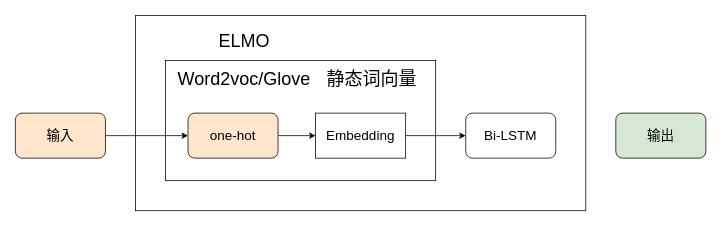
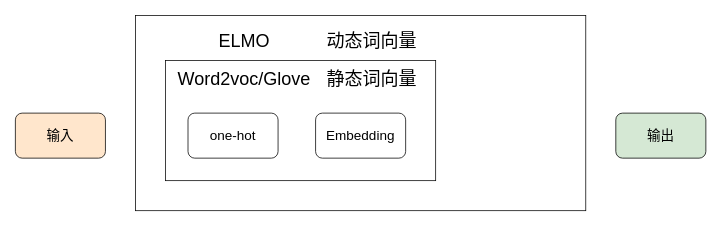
none -> (372, 42)
(144, 135) -> none
(233, 135) -> (233, 135)
(294, 135) -> none
(360, 135) -> (360, 135)
(432, 135) -> none
(510, 135) -> none
